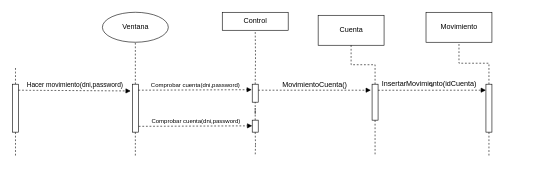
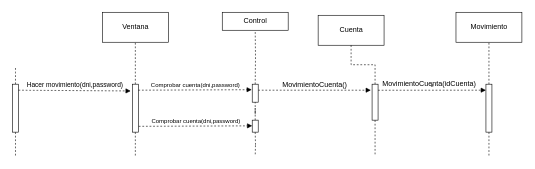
(135, 27) -> (135, 27)
(459, 27) -> (489, 27)
(430, 84) -> (430, 84)
